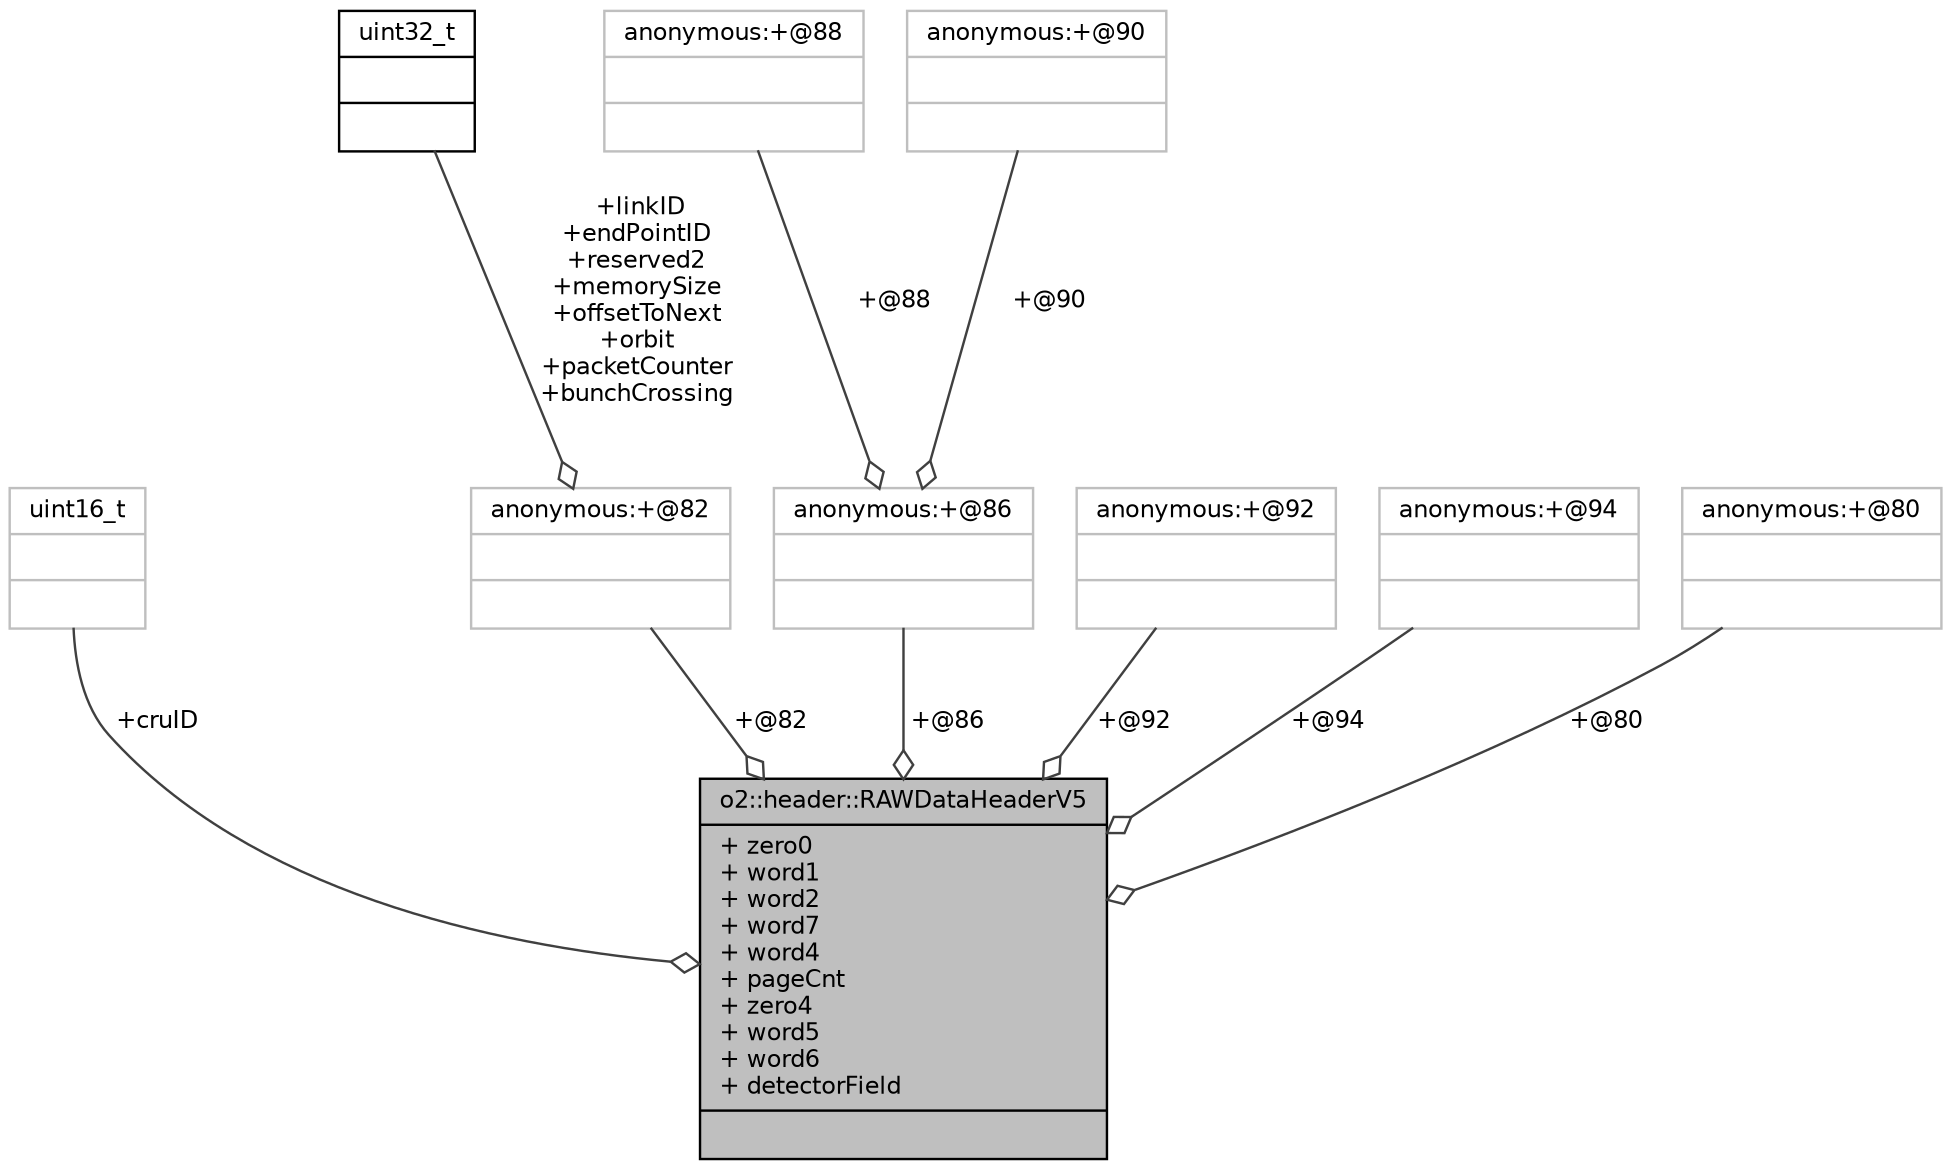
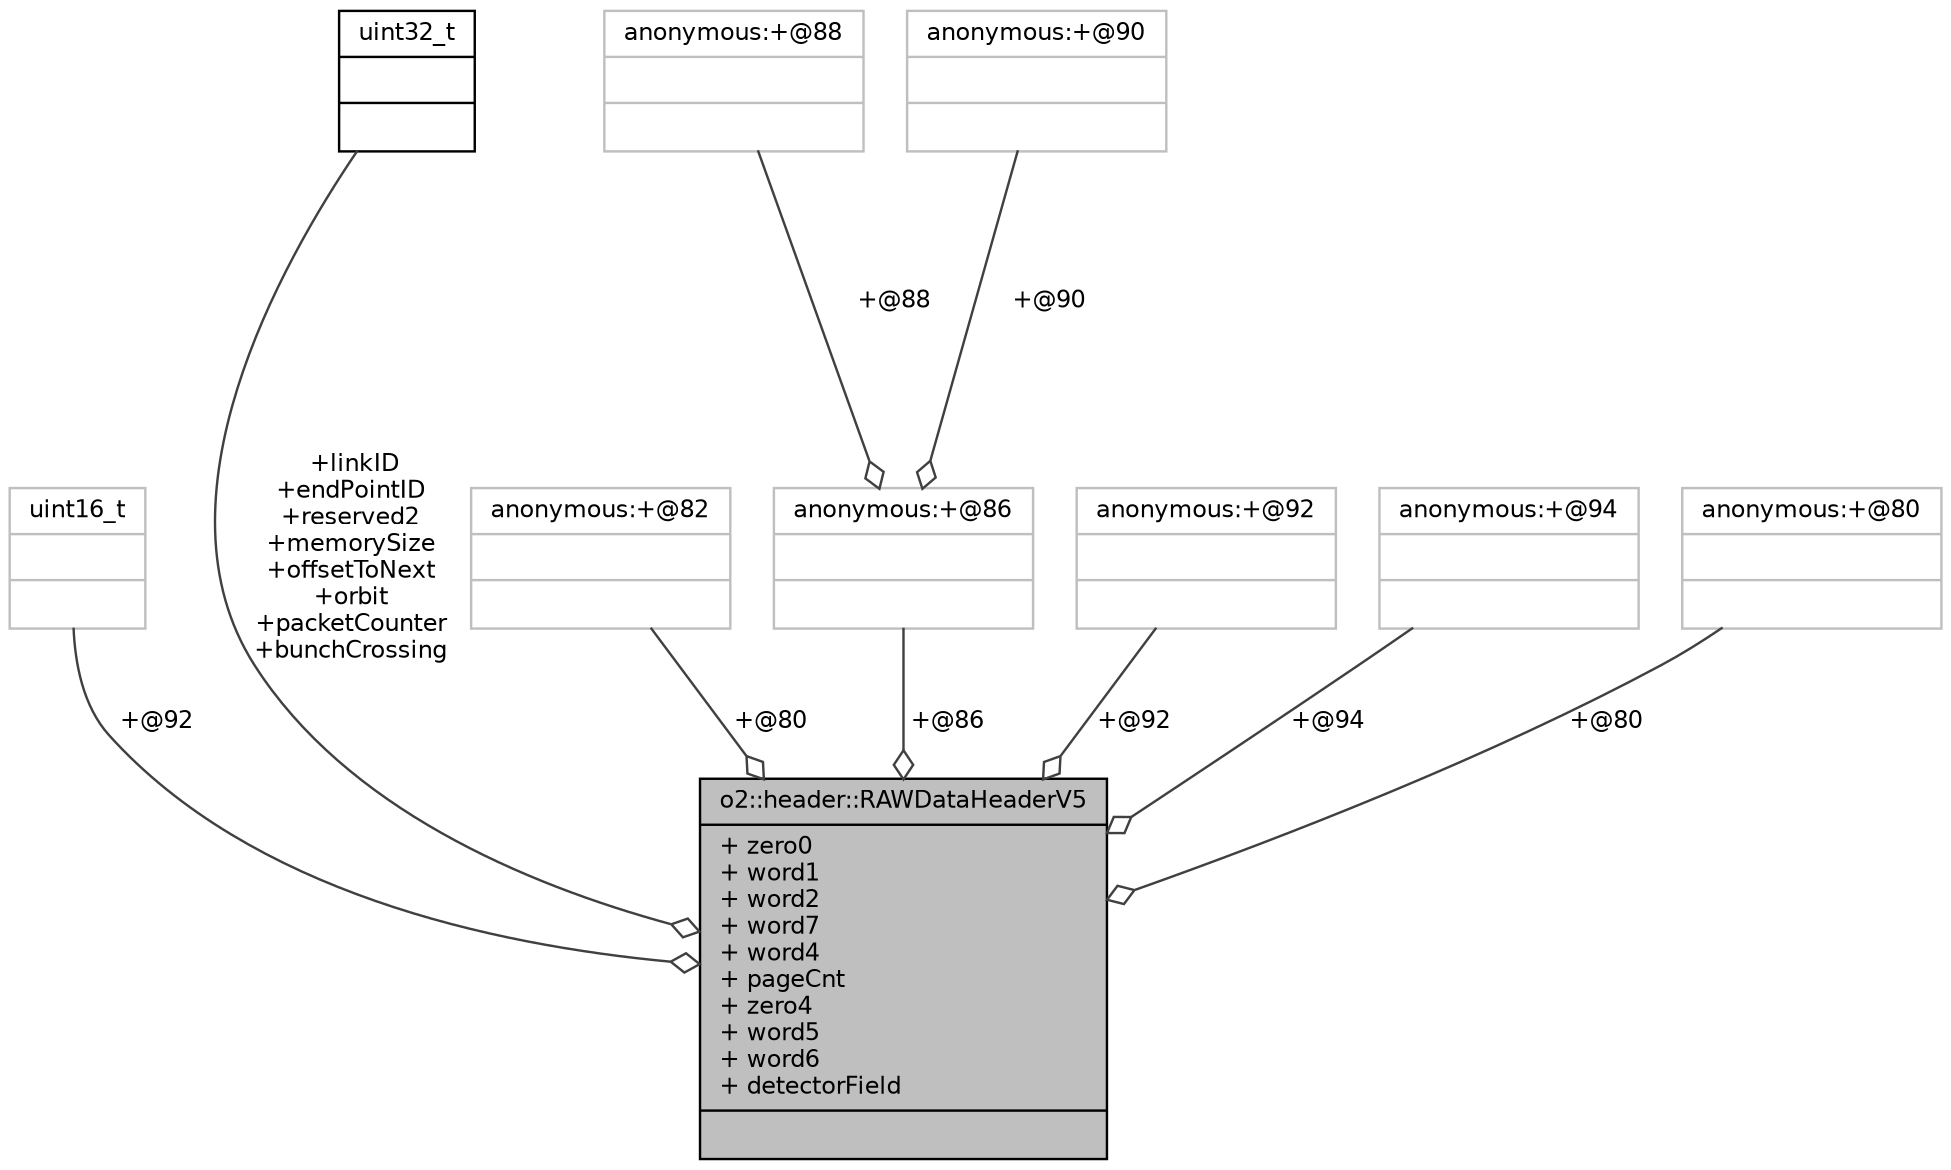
(498, 306) -> (244, 641)
(154, 722) -> (154, 722)
(768, 722) -> (768, 722)
